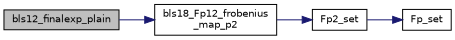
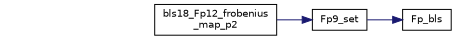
(61, 20) -> none
(340, 20) -> (340, 20)
(427, 20) -> (427, 20)
